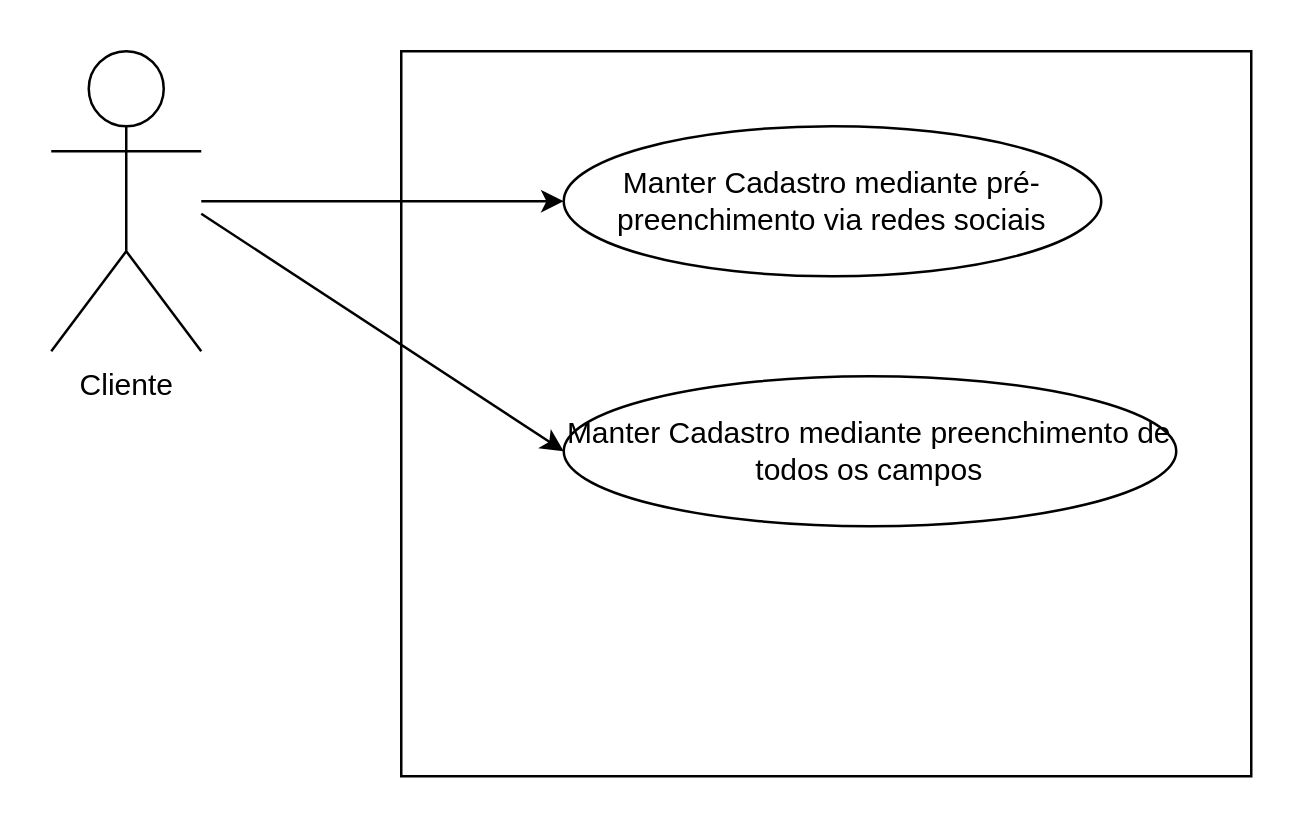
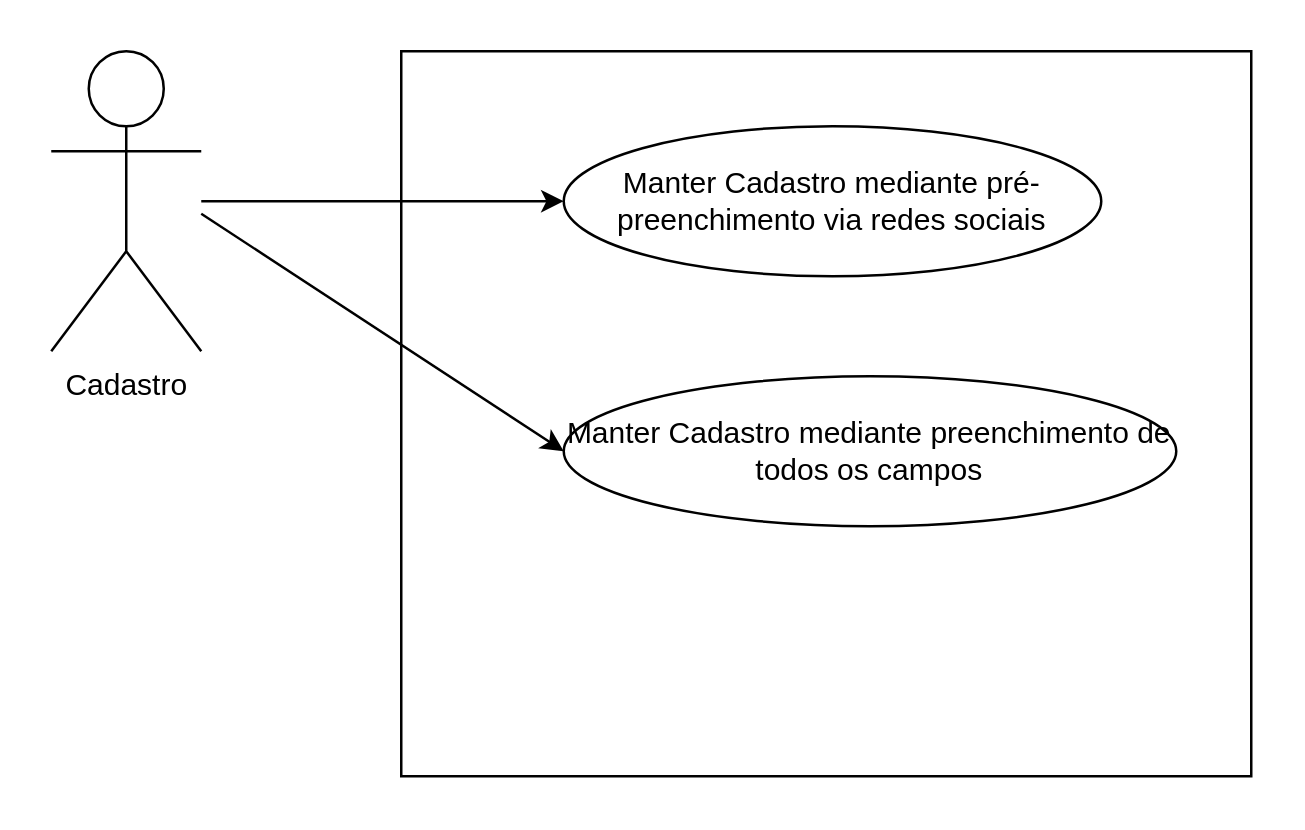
(128, 387) -> (128, 387)
